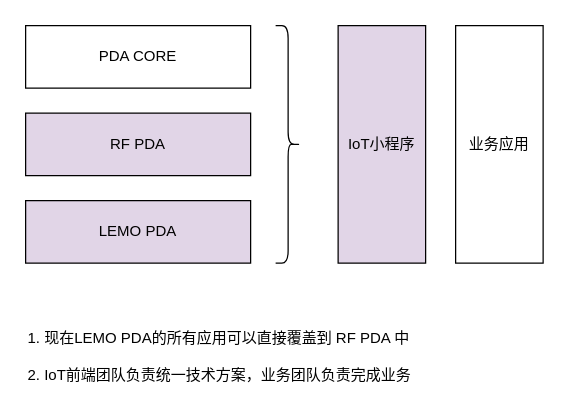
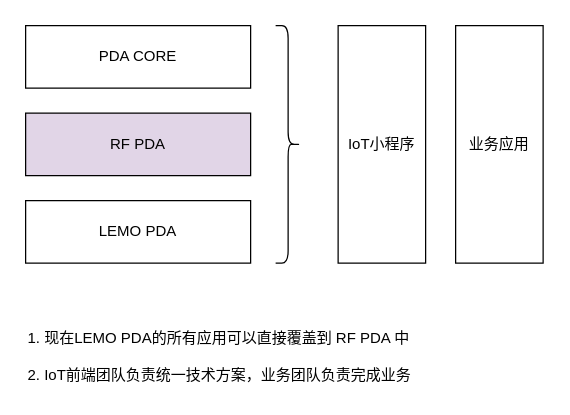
(382, 144) -> (382, 144)
(138, 232) -> (138, 232)
